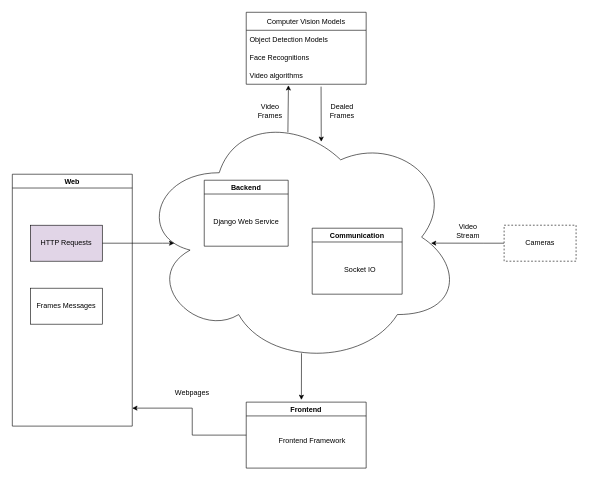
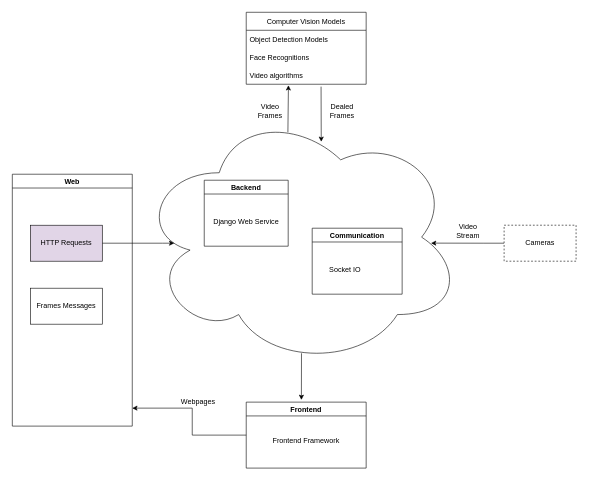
(360, 270) -> (345, 270)
(192, 393) -> (198, 402)
(312, 441) -> (306, 441)
